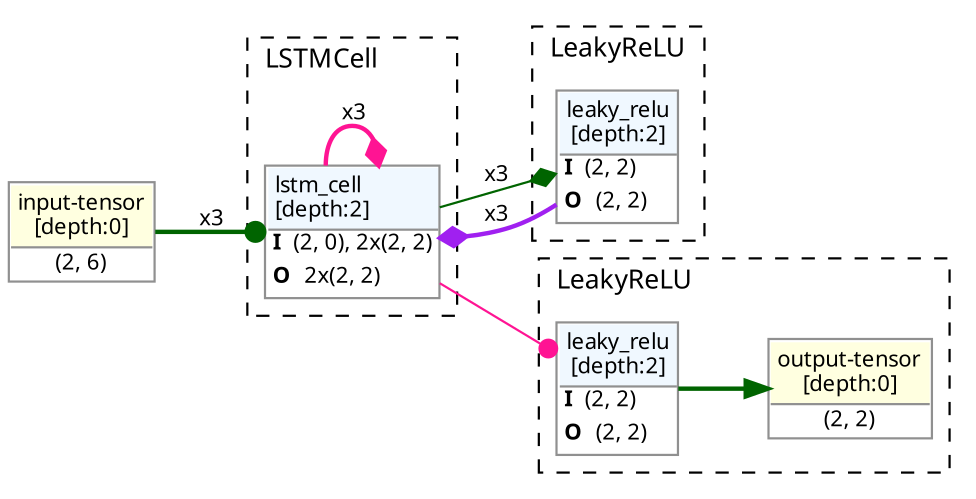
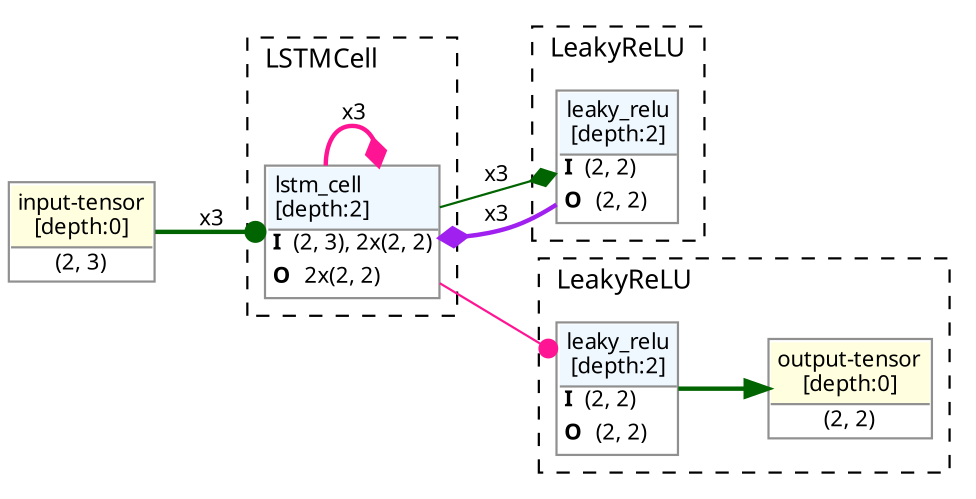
(358, 243) -> (358, 243)
(82, 263) -> (82, 263)
